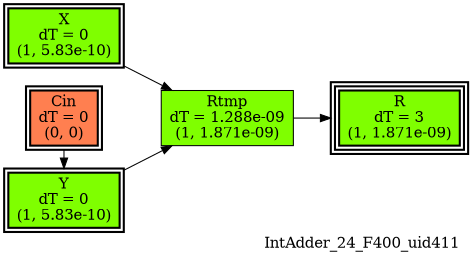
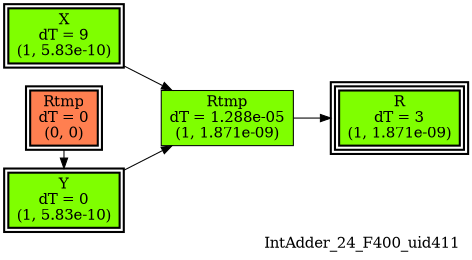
(64, 36) -> (64, 36)
(64, 118) -> (64, 118)
(227, 118) -> (227, 118)
